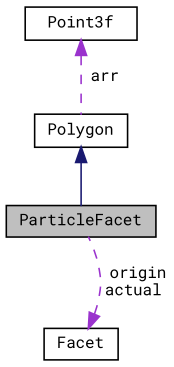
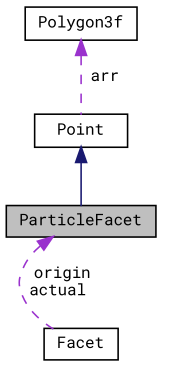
(81, 24) -> (81, 24)
(81, 131) -> (81, 131)
(100, 275) -> (20, 291)
